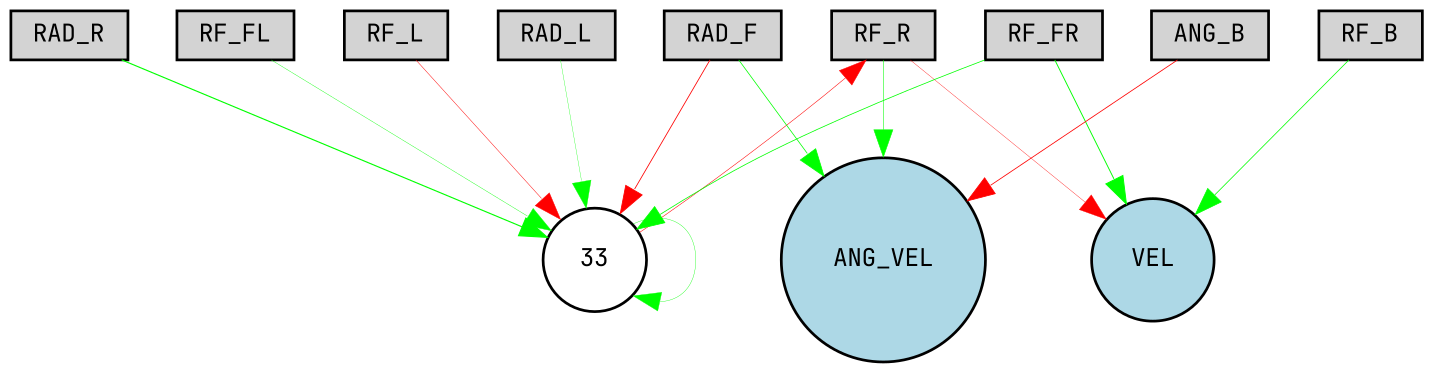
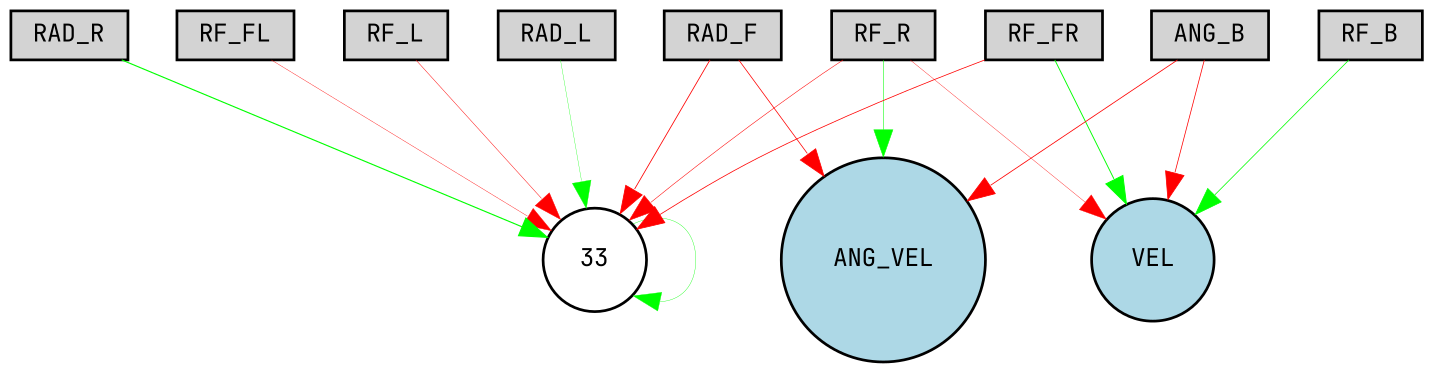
(773, 107) -> (763, 93)
none -> (1190, 116)
(818, 129) -> (818, 129)
(399, 138) -> (399, 138)
(745, 157) -> (745, 129)
